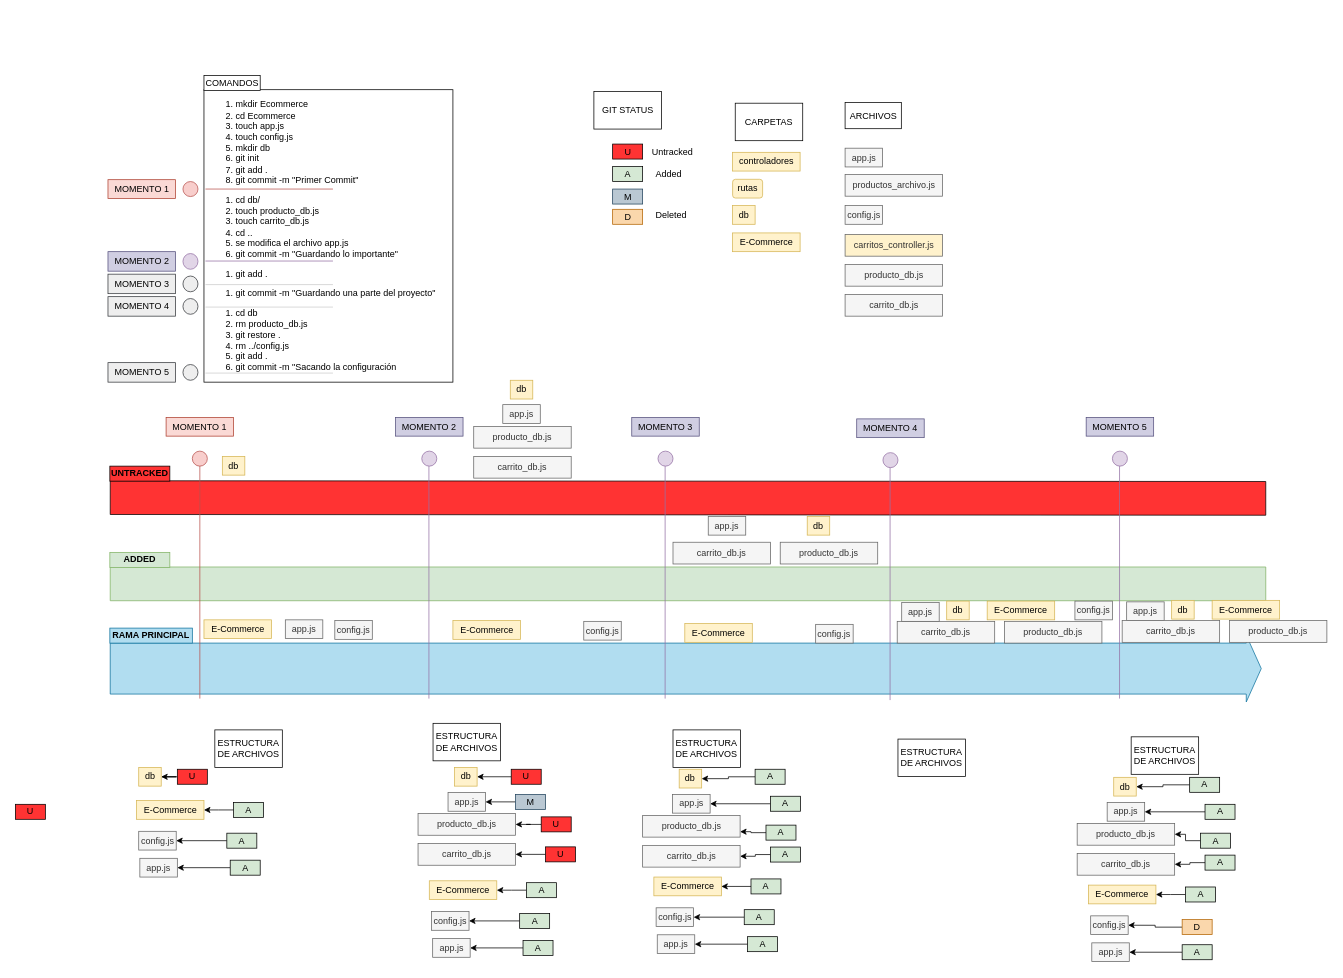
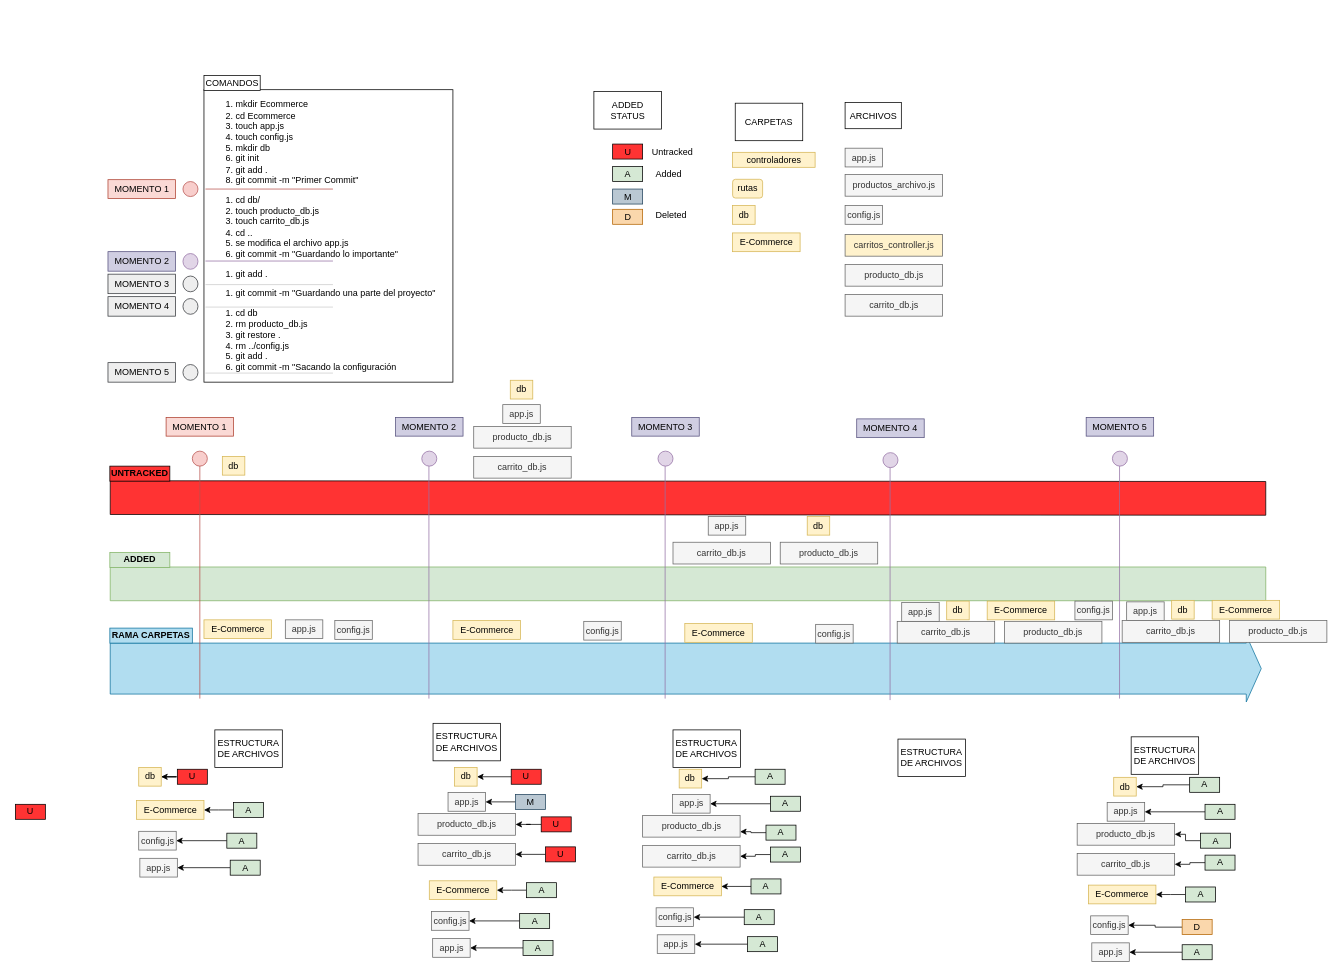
(628, 111) -> (628, 111)
(767, 162) -> (774, 160)
(151, 636) -> (151, 636)
